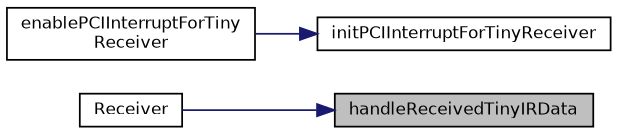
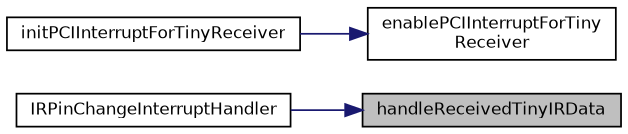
(277, 34) -> (325, 34)
(131, 110) -> (154, 110)
